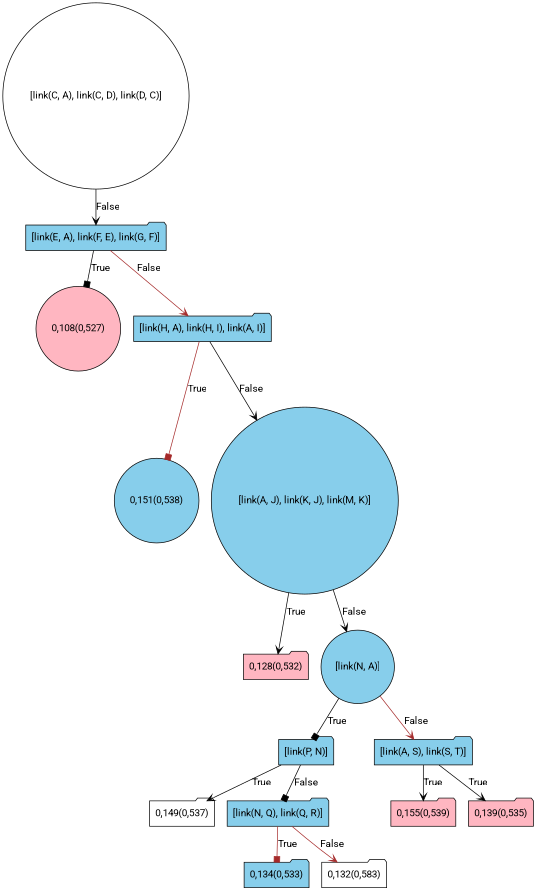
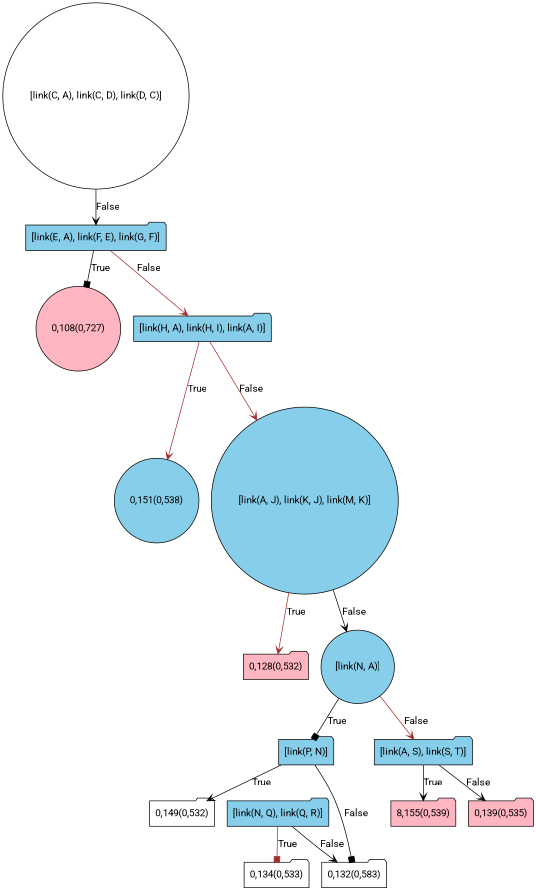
(78, 329) -> (78, 329)
(232, 378) -> (232, 378)
(184, 397) -> (184, 397)
(284, 620) -> (284, 620)
(294, 780) -> (338, 808)
(478, 783) -> (478, 783)
(182, 814) -> (182, 814)
(423, 814) -> (423, 814)
(311, 843) -> (311, 843)
(277, 875) -> (277, 875)
